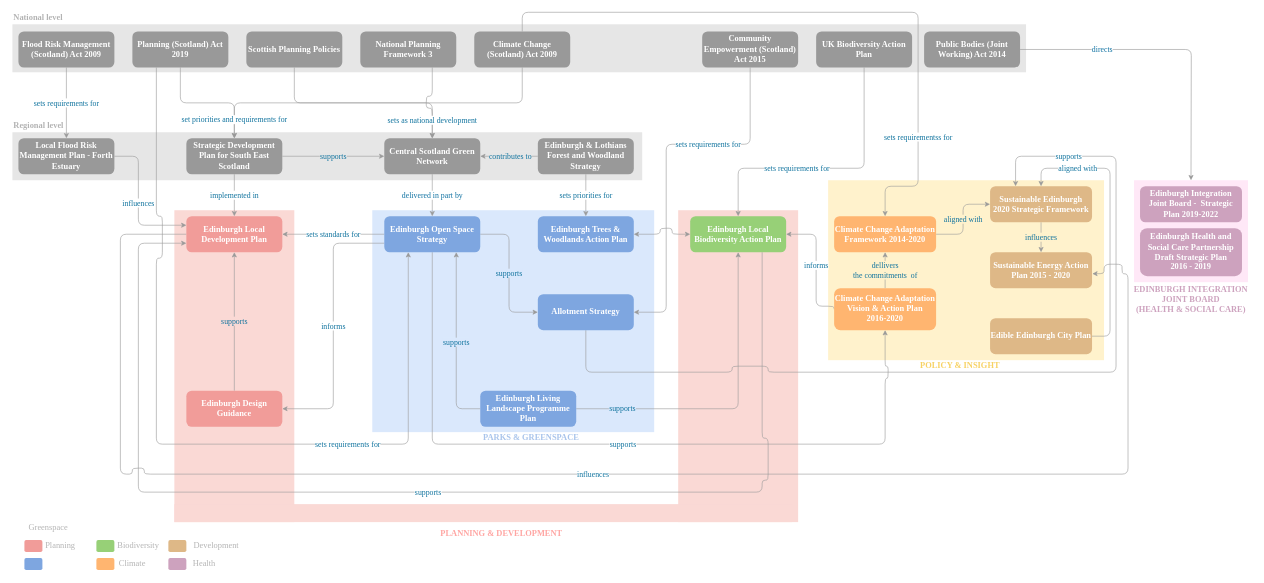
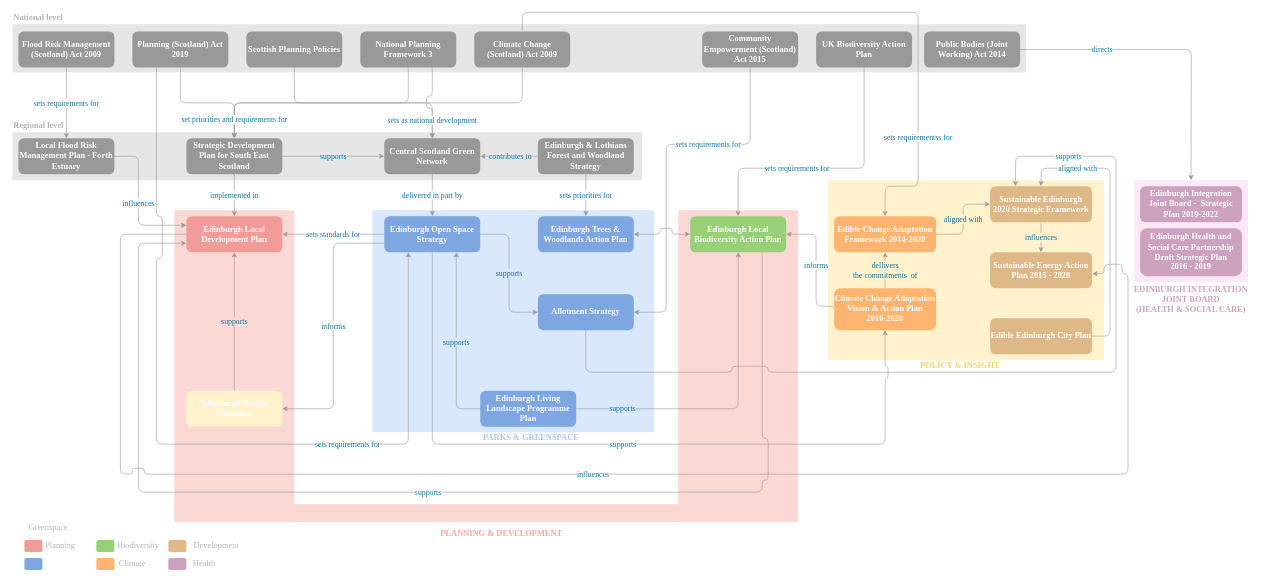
none -> (408, 84)
(885, 234) -> (885, 234)
(234, 409) -> (234, 409)
